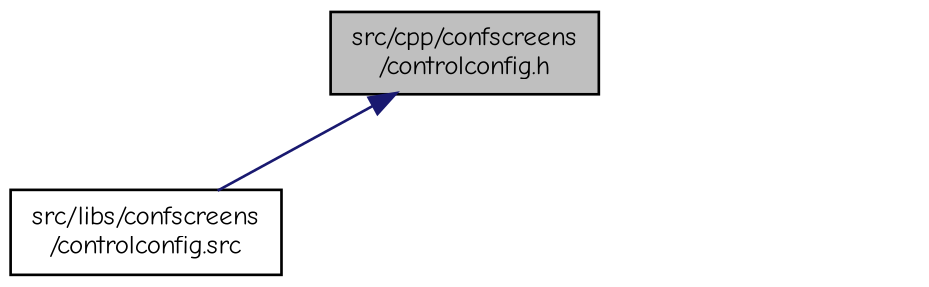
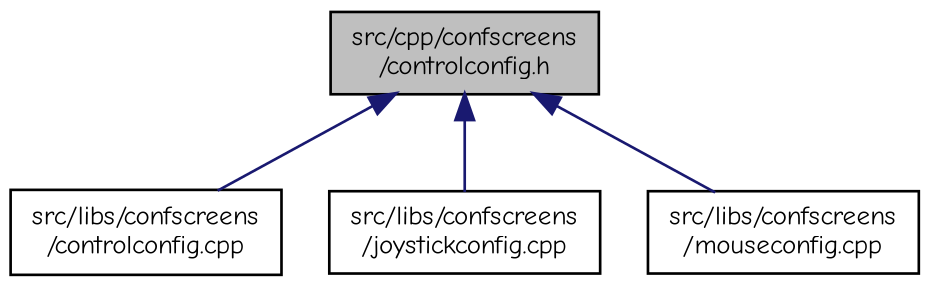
(146, 232) -> (146, 232)
none -> (465, 232)
none -> (783, 232)
